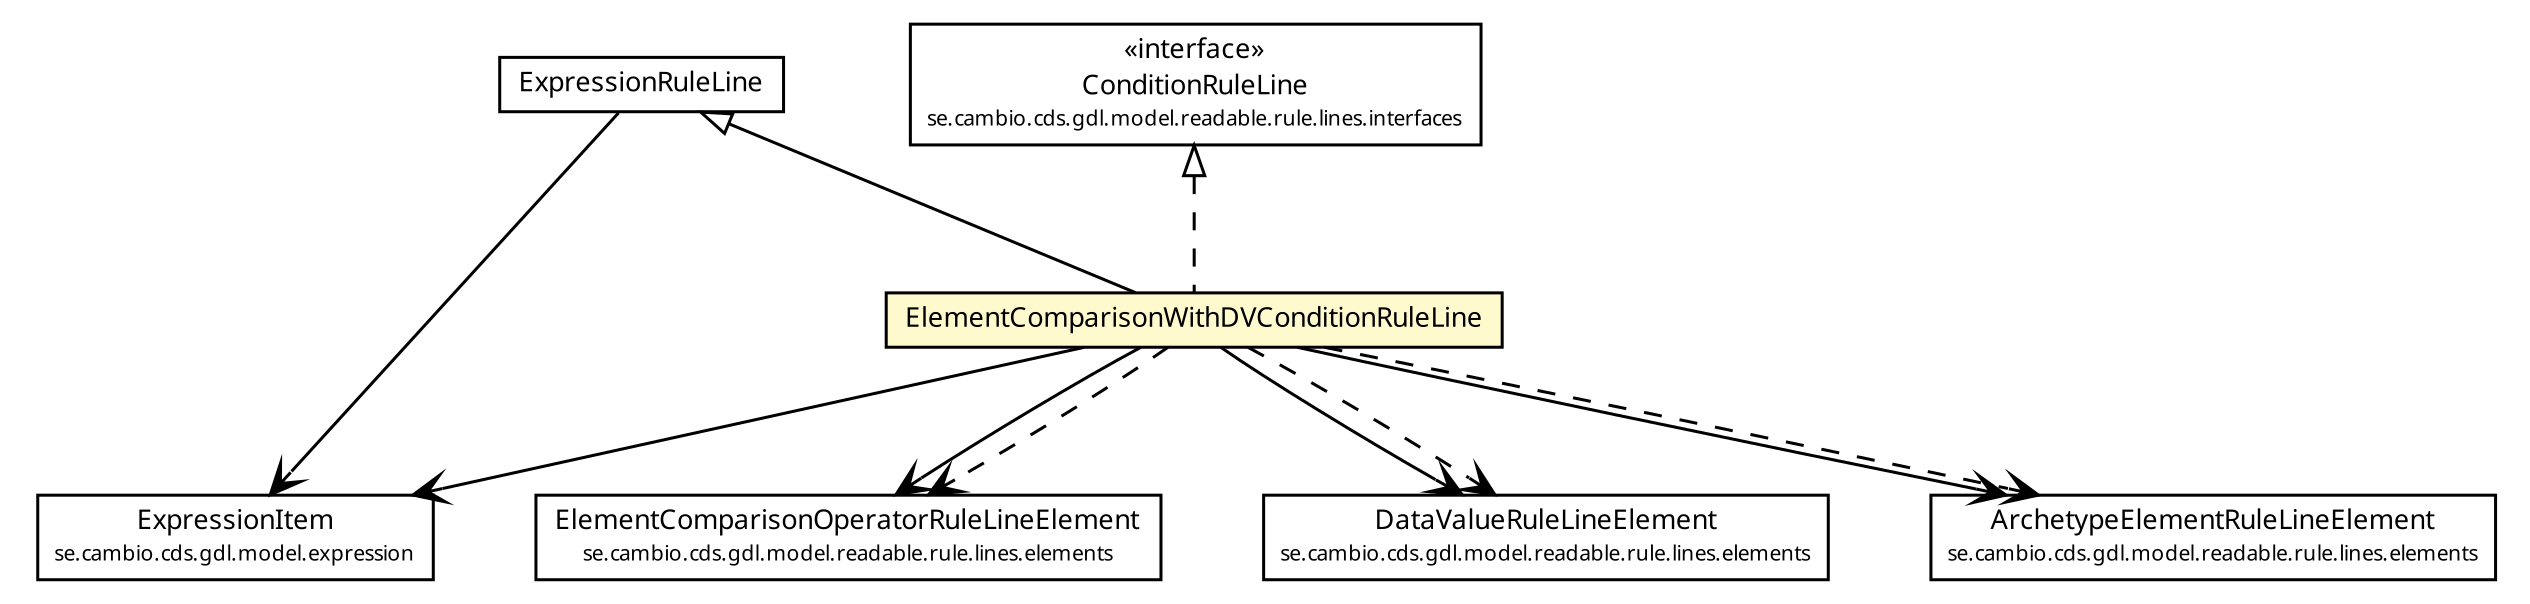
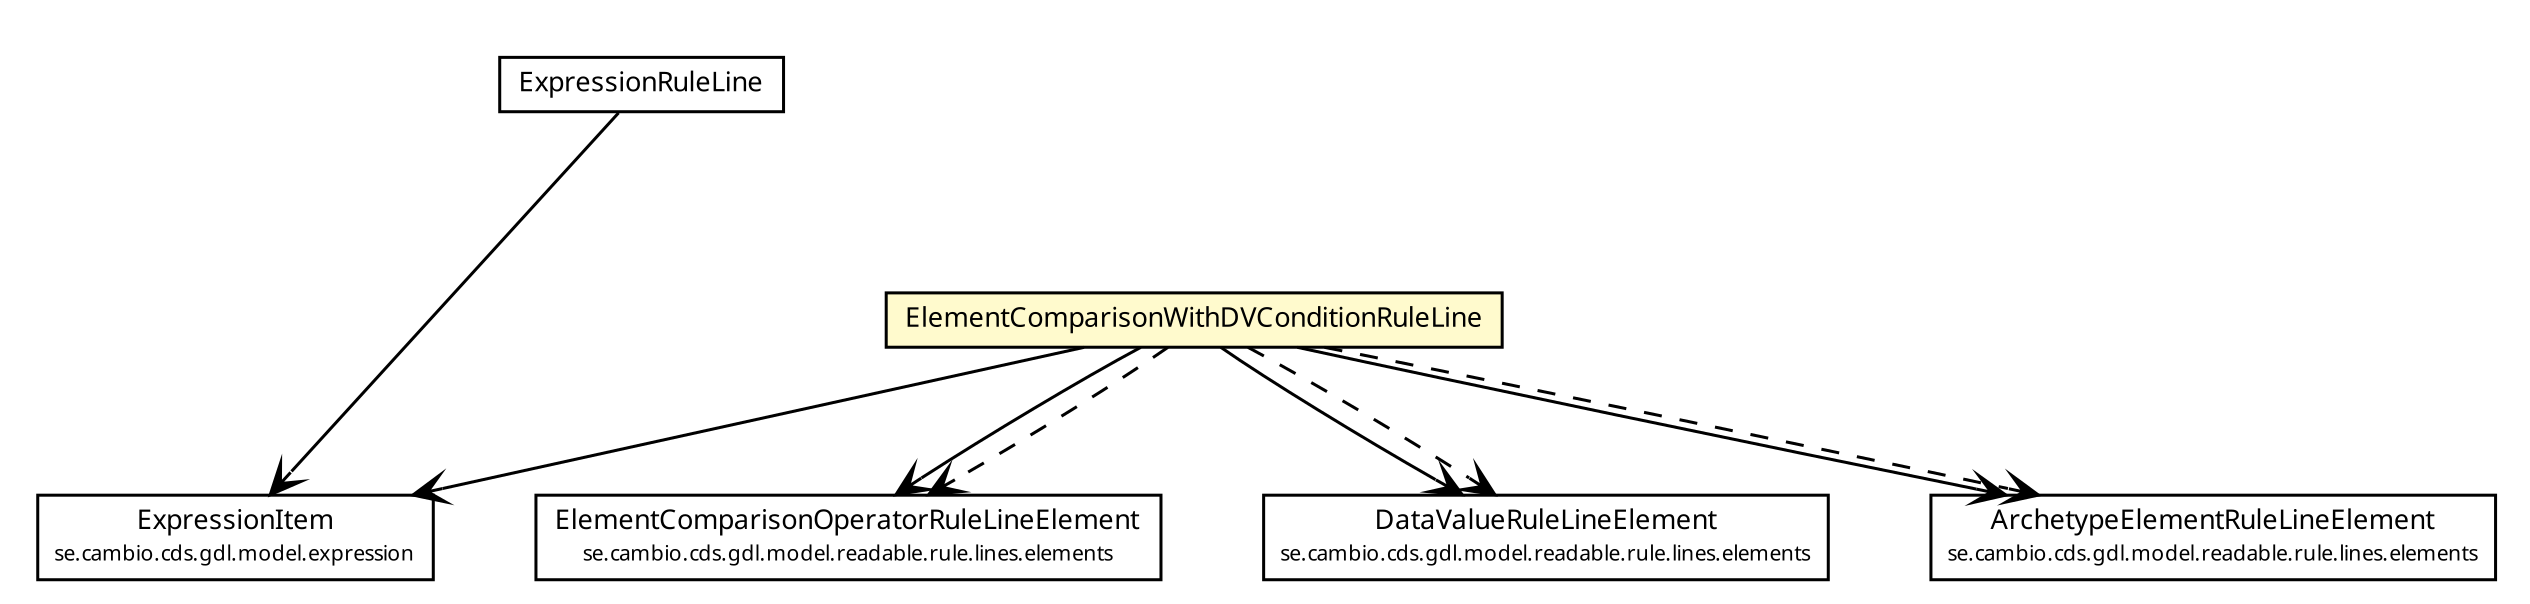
(1194, 85) -> none
(932, 208) -> none
